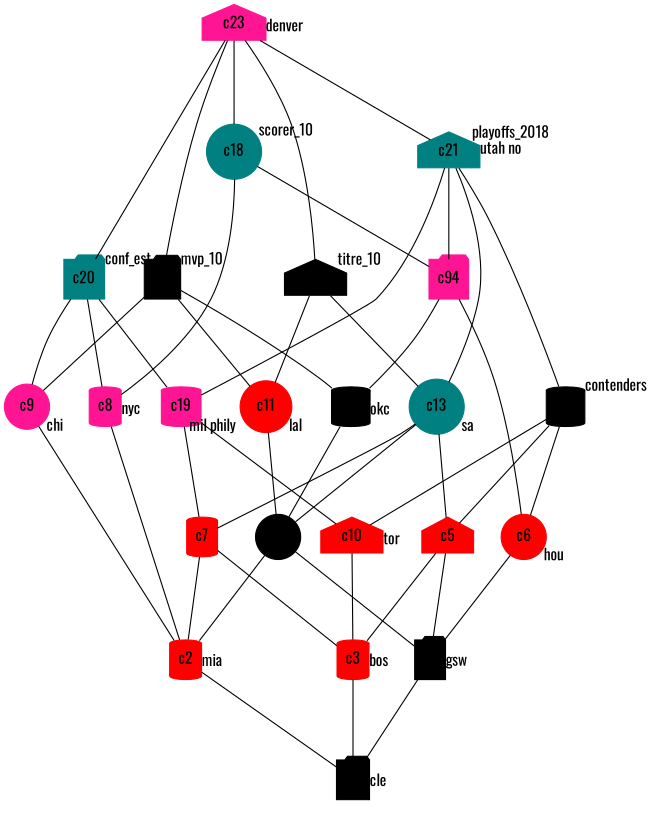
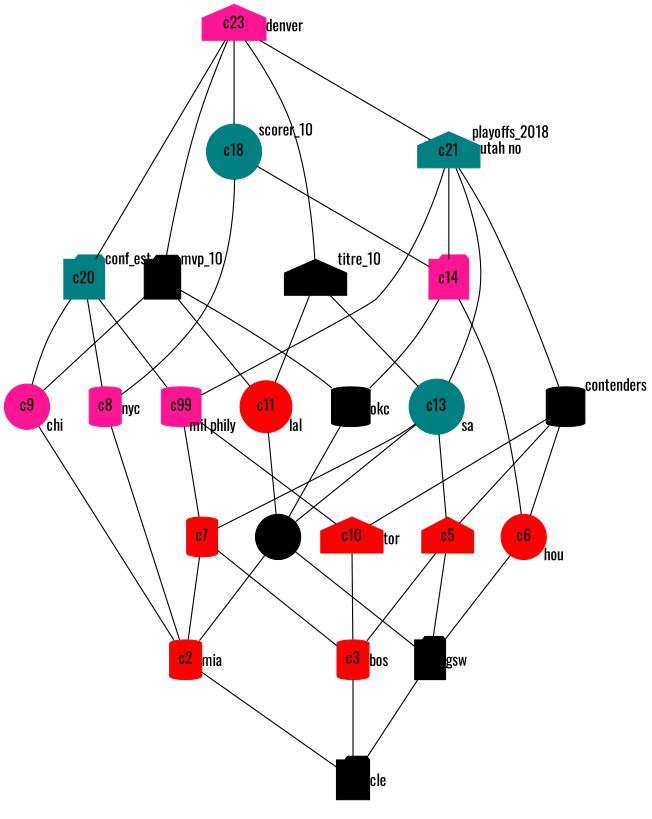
(449, 279) -> (449, 279)
(181, 407) -> (181, 407)
